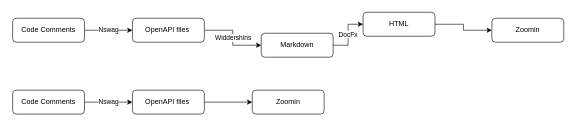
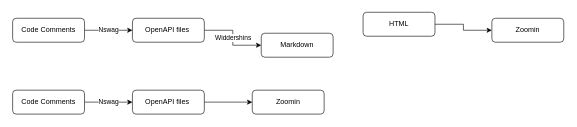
(348, 26) -> none
